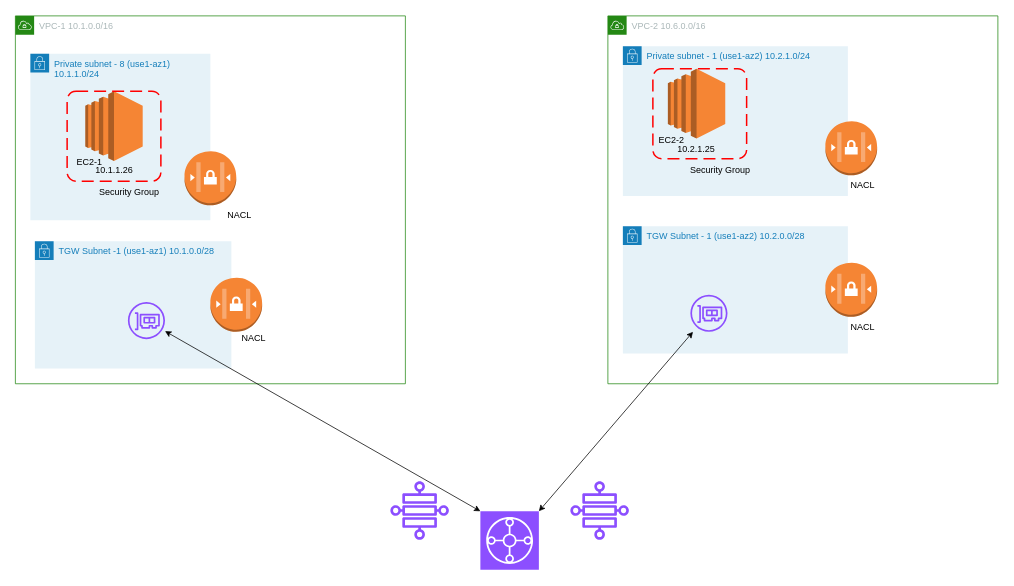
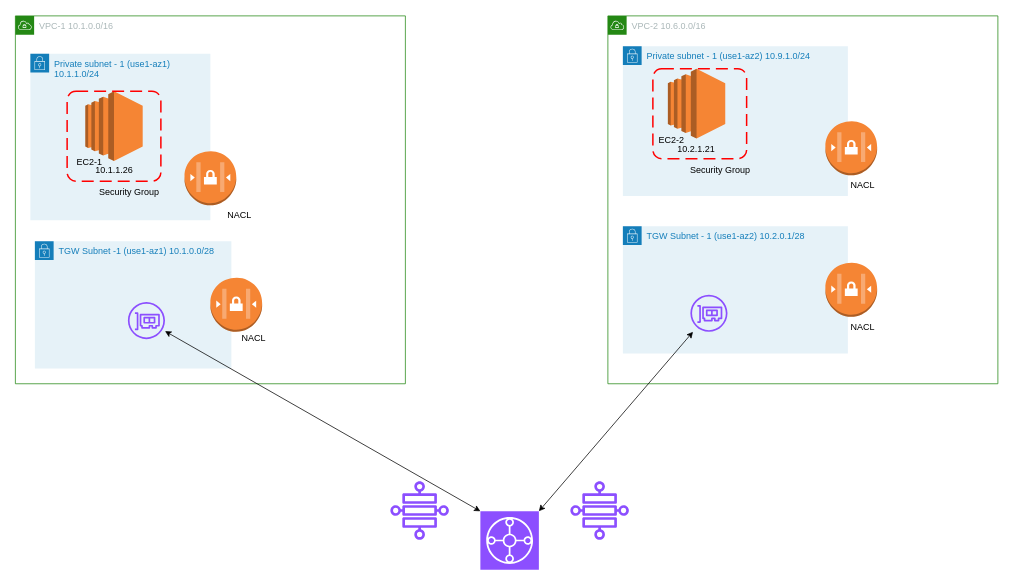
(740, 57) -> (740, 57)
(132, 70) -> (132, 70)
(696, 150) -> (696, 150)
(731, 237) -> (731, 237)
